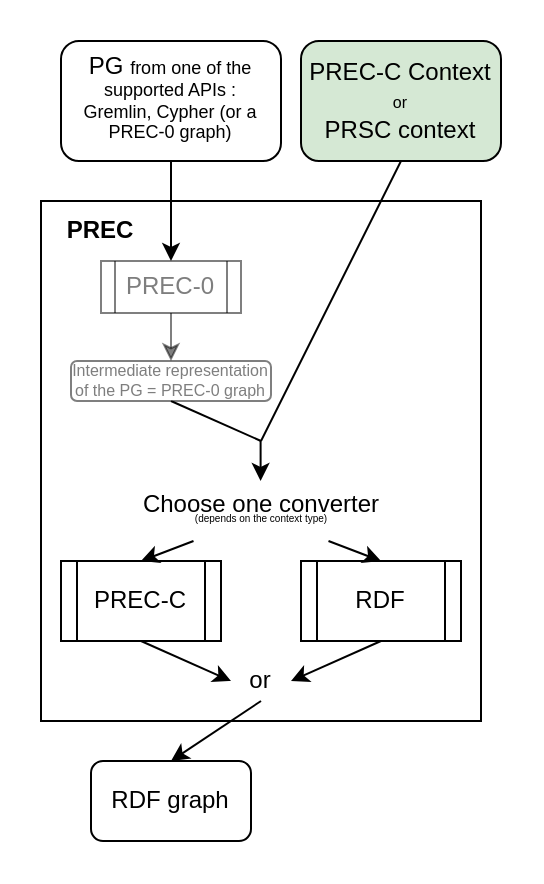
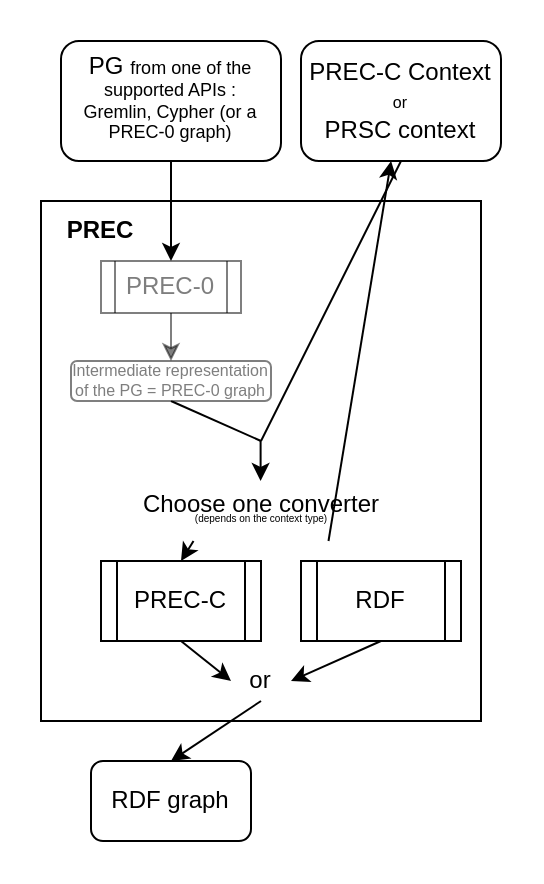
(401, 101) -> (401, 101)
(348, 549) -> (357, 370)
(141, 601) -> (181, 601)
